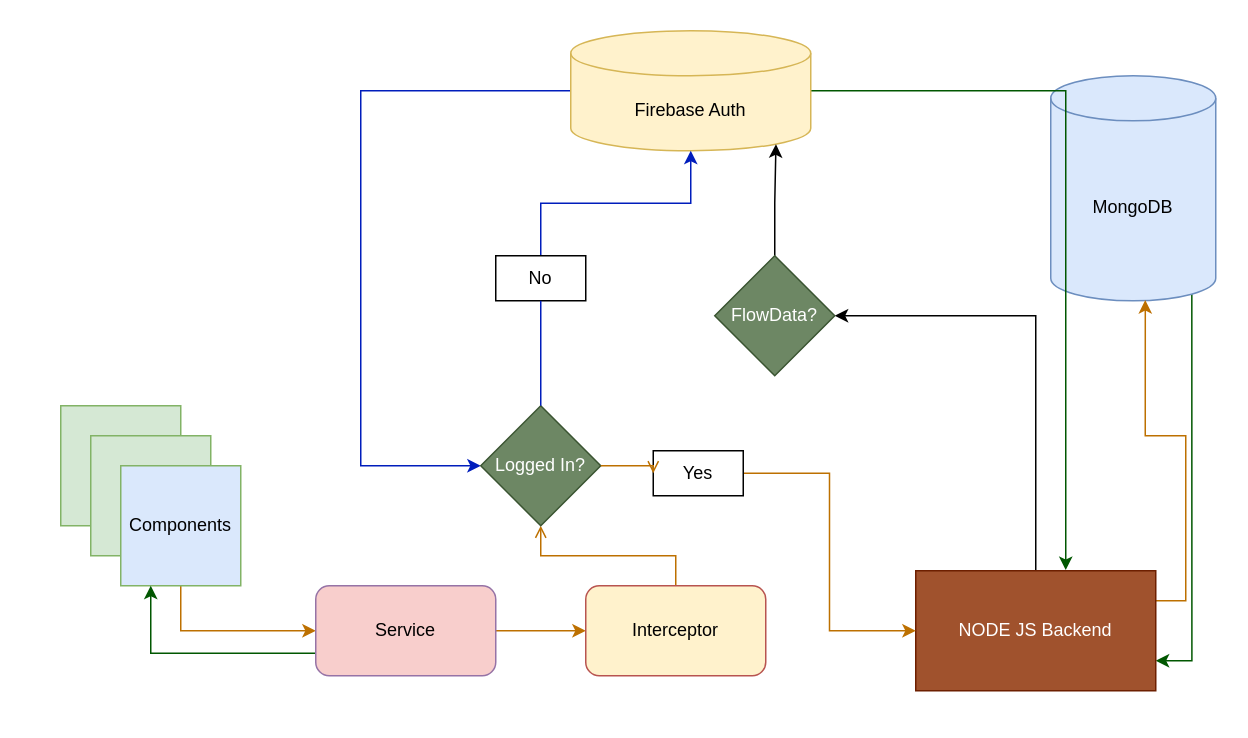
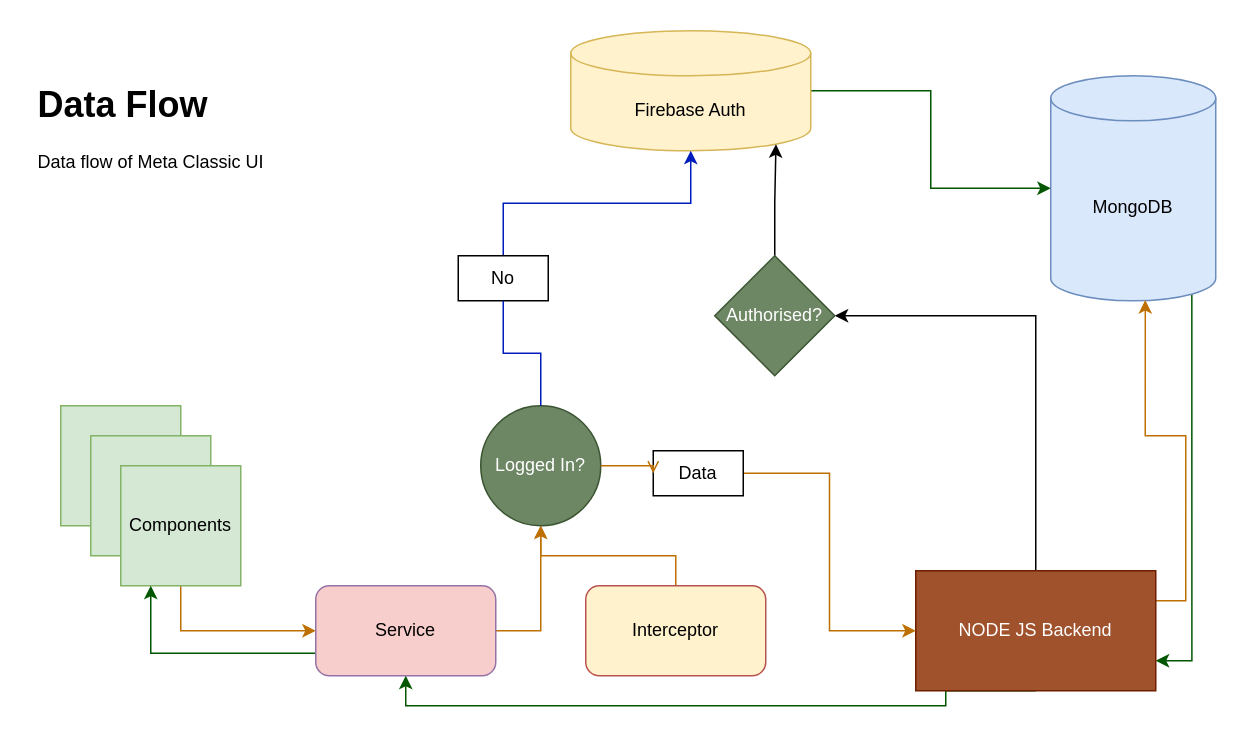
none -> (173, 166)
(361, 228) -> none
(1066, 256) -> (936, 188)
(541, 278) -> (503, 278)
(775, 316) -> (775, 316)
(541, 466) -> (541, 466)
(698, 473) -> (698, 473)
(181, 526) -> (181, 526)
(557, 631) -> (541, 596)
none -> (675, 706)
